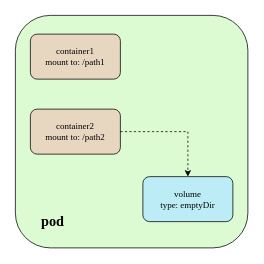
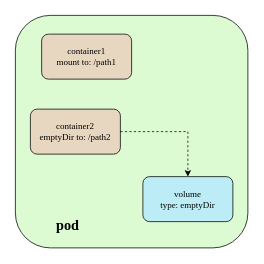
(75, 57) -> (87, 57)
(75, 132) -> (75, 132)
(53, 222) -> (68, 225)
